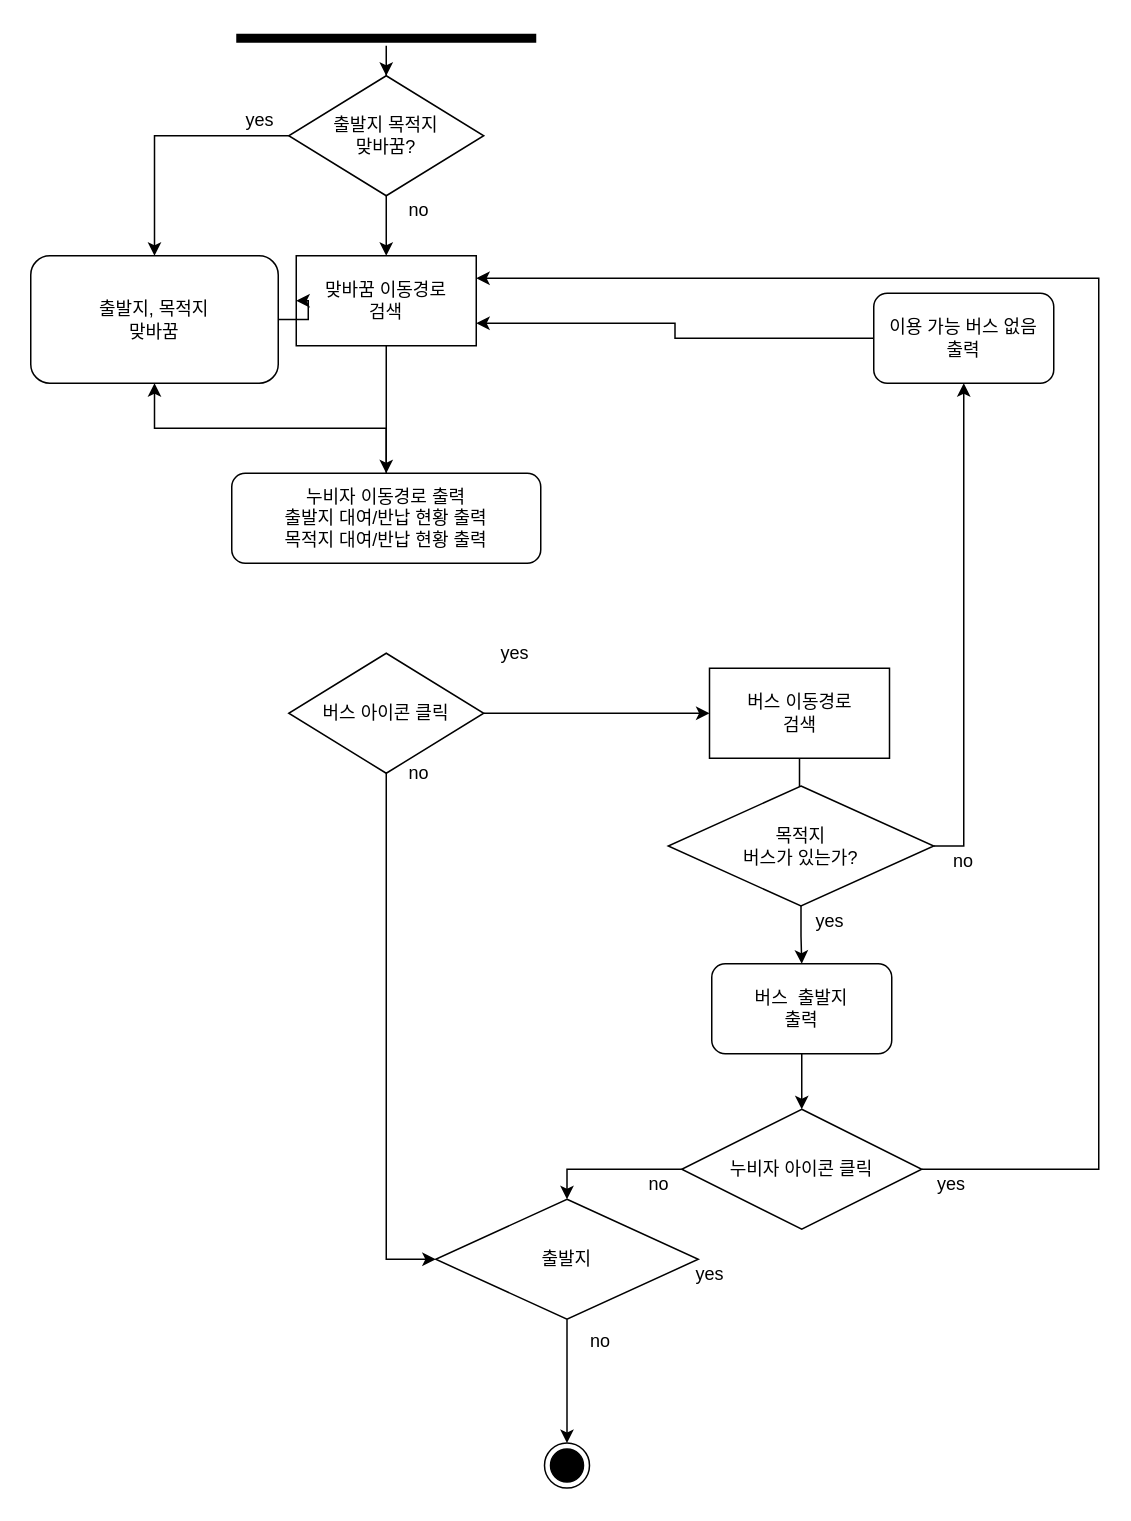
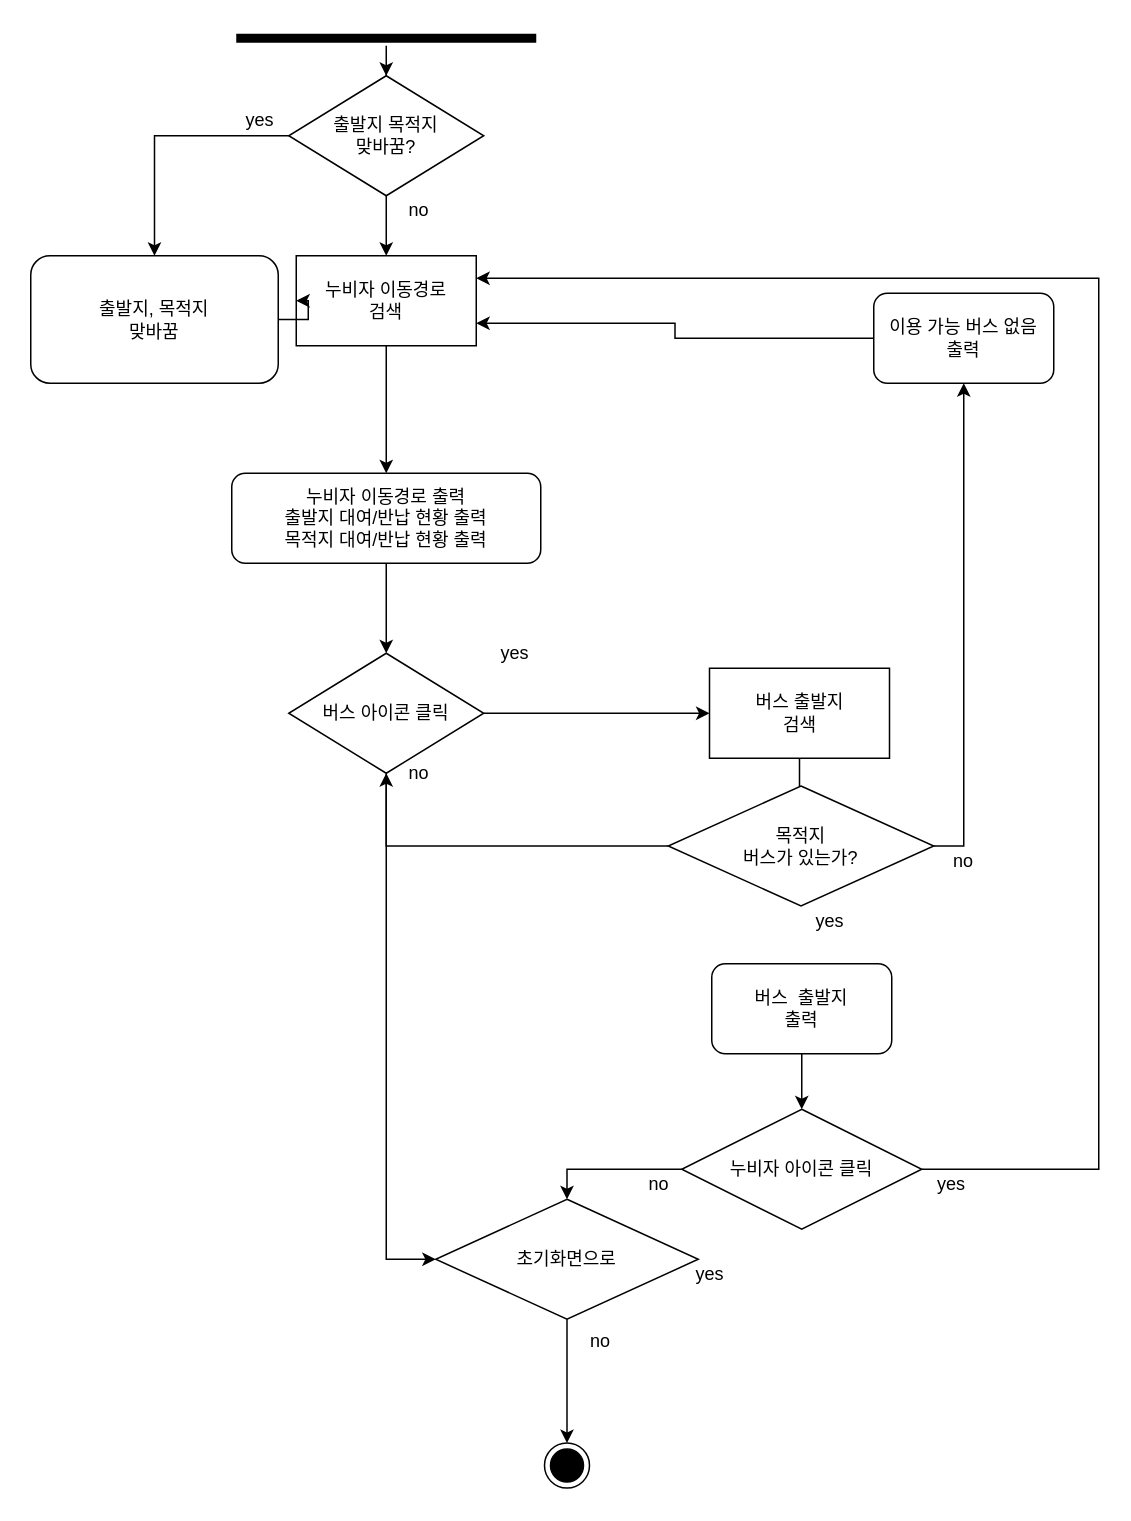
(386, 301) -> (386, 301)
(252, 428) -> (386, 603)
(800, 713) -> (800, 713)
(801, 930) -> (529, 846)
(567, 1259) -> (567, 1259)
